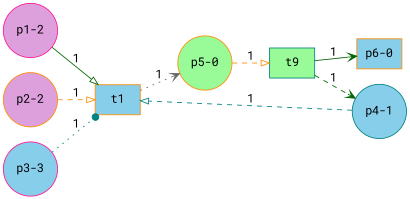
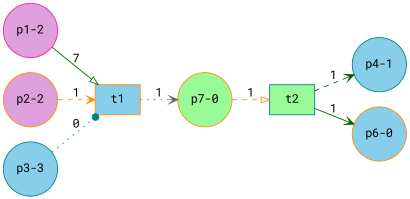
(379, 54) -> (379, 134)
(76, 59) -> (76, 59)
(205, 63) -> (205, 100)
(292, 63) -> (292, 100)
(72, 100) -> (72, 100)
(250, 106) -> none
(76, 124) -> (76, 124)
(30, 169) -> (30, 169)
